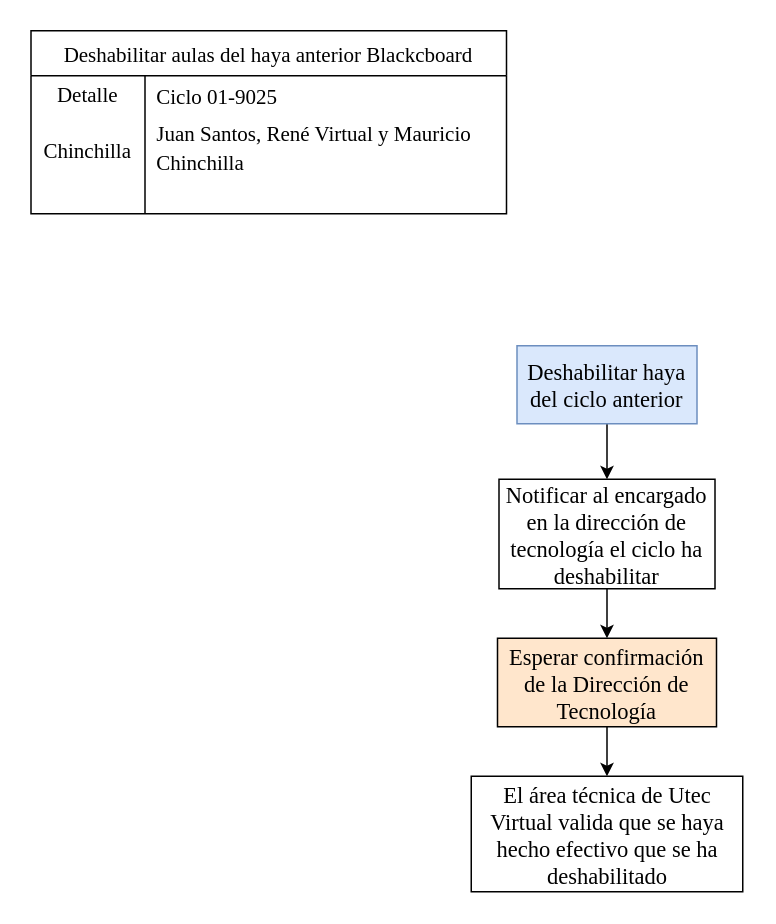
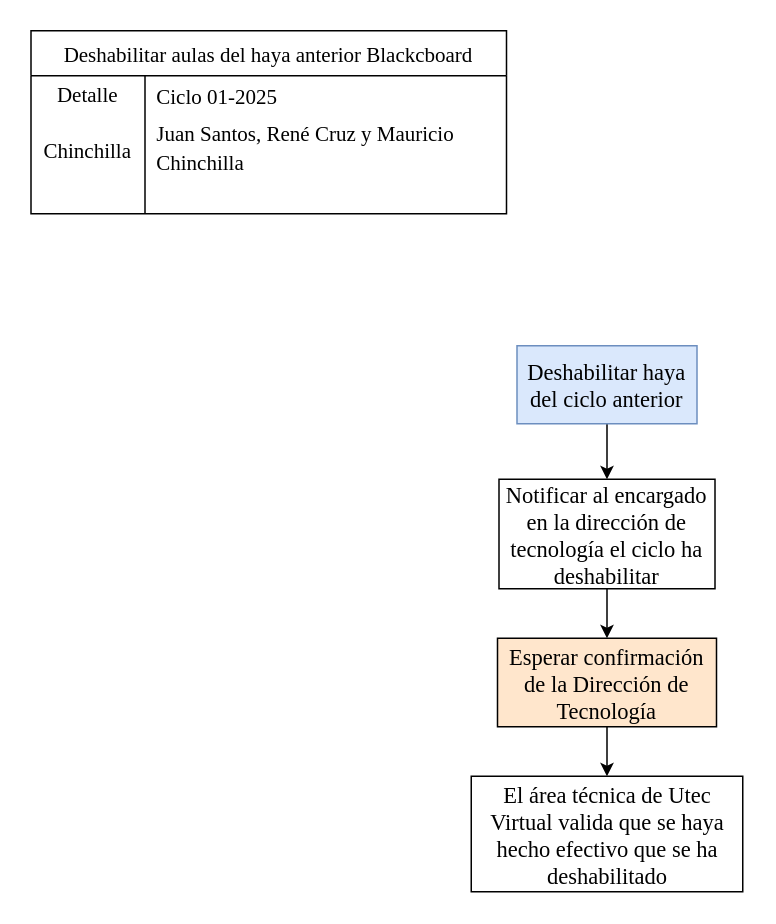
(235, 95) -> (235, 95)
(332, 149) -> (332, 149)
